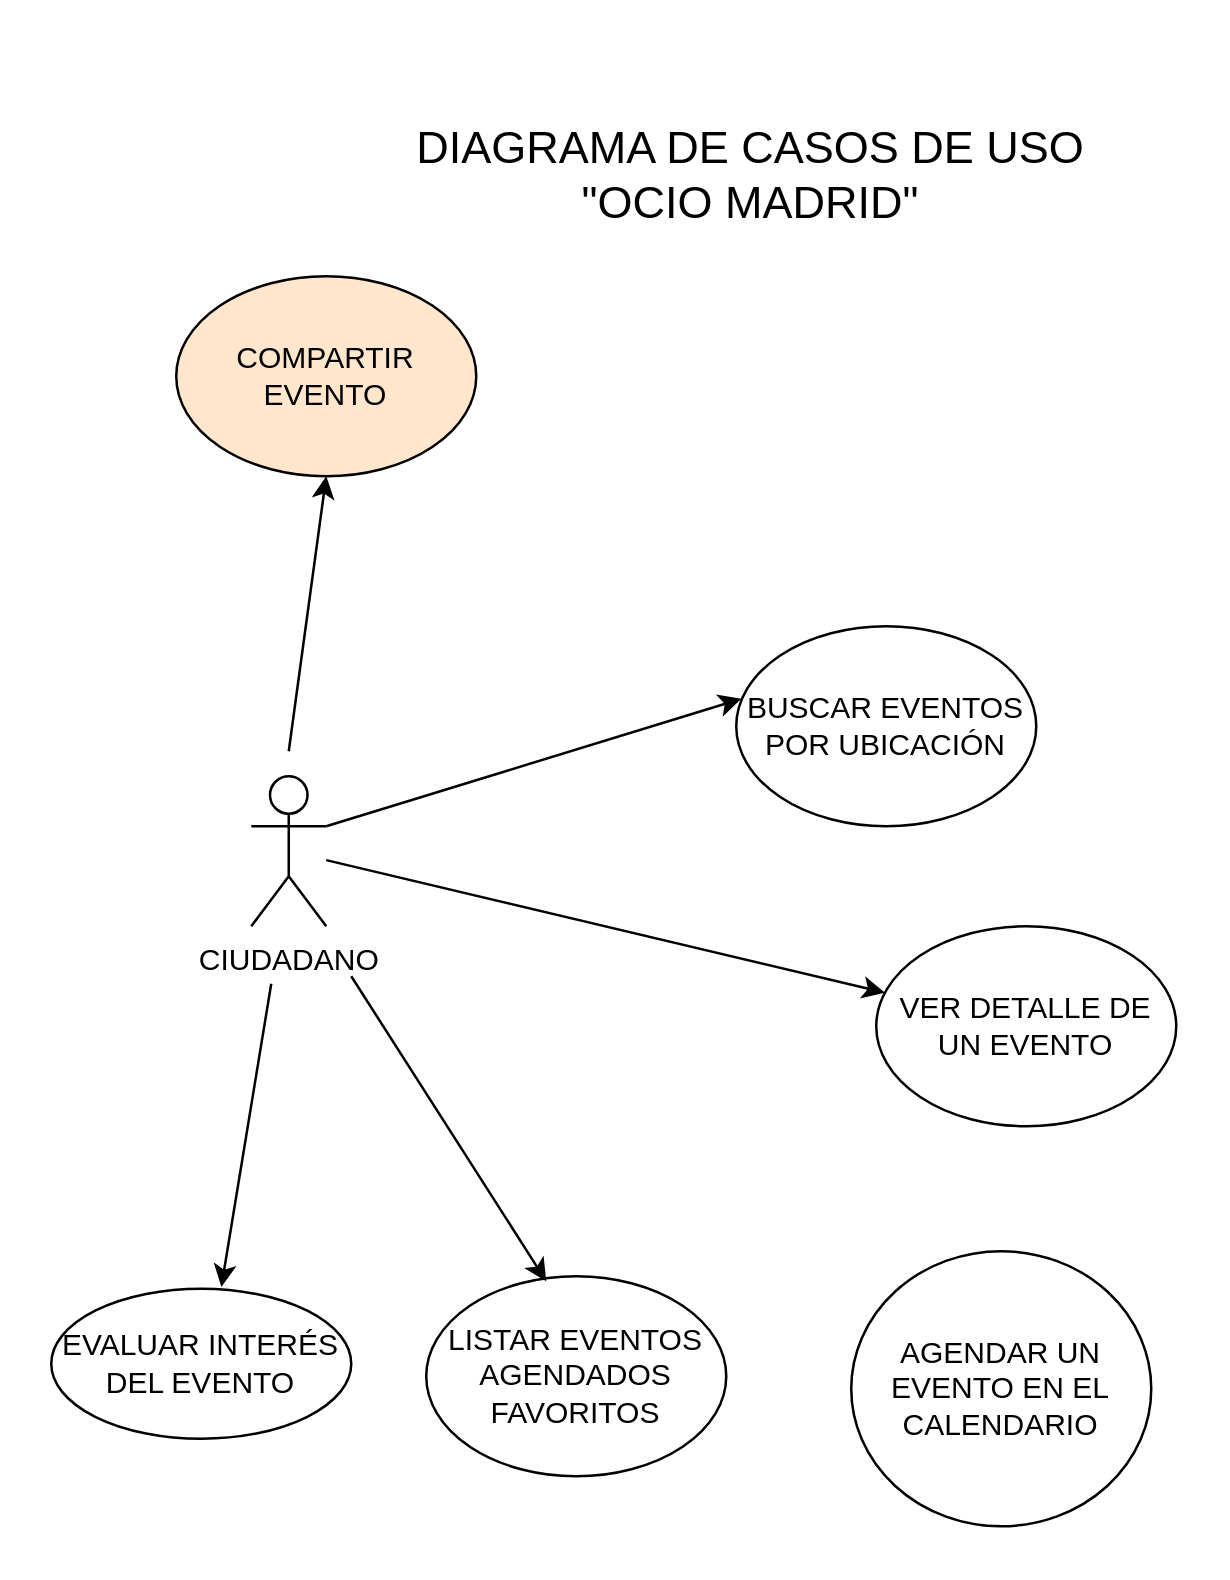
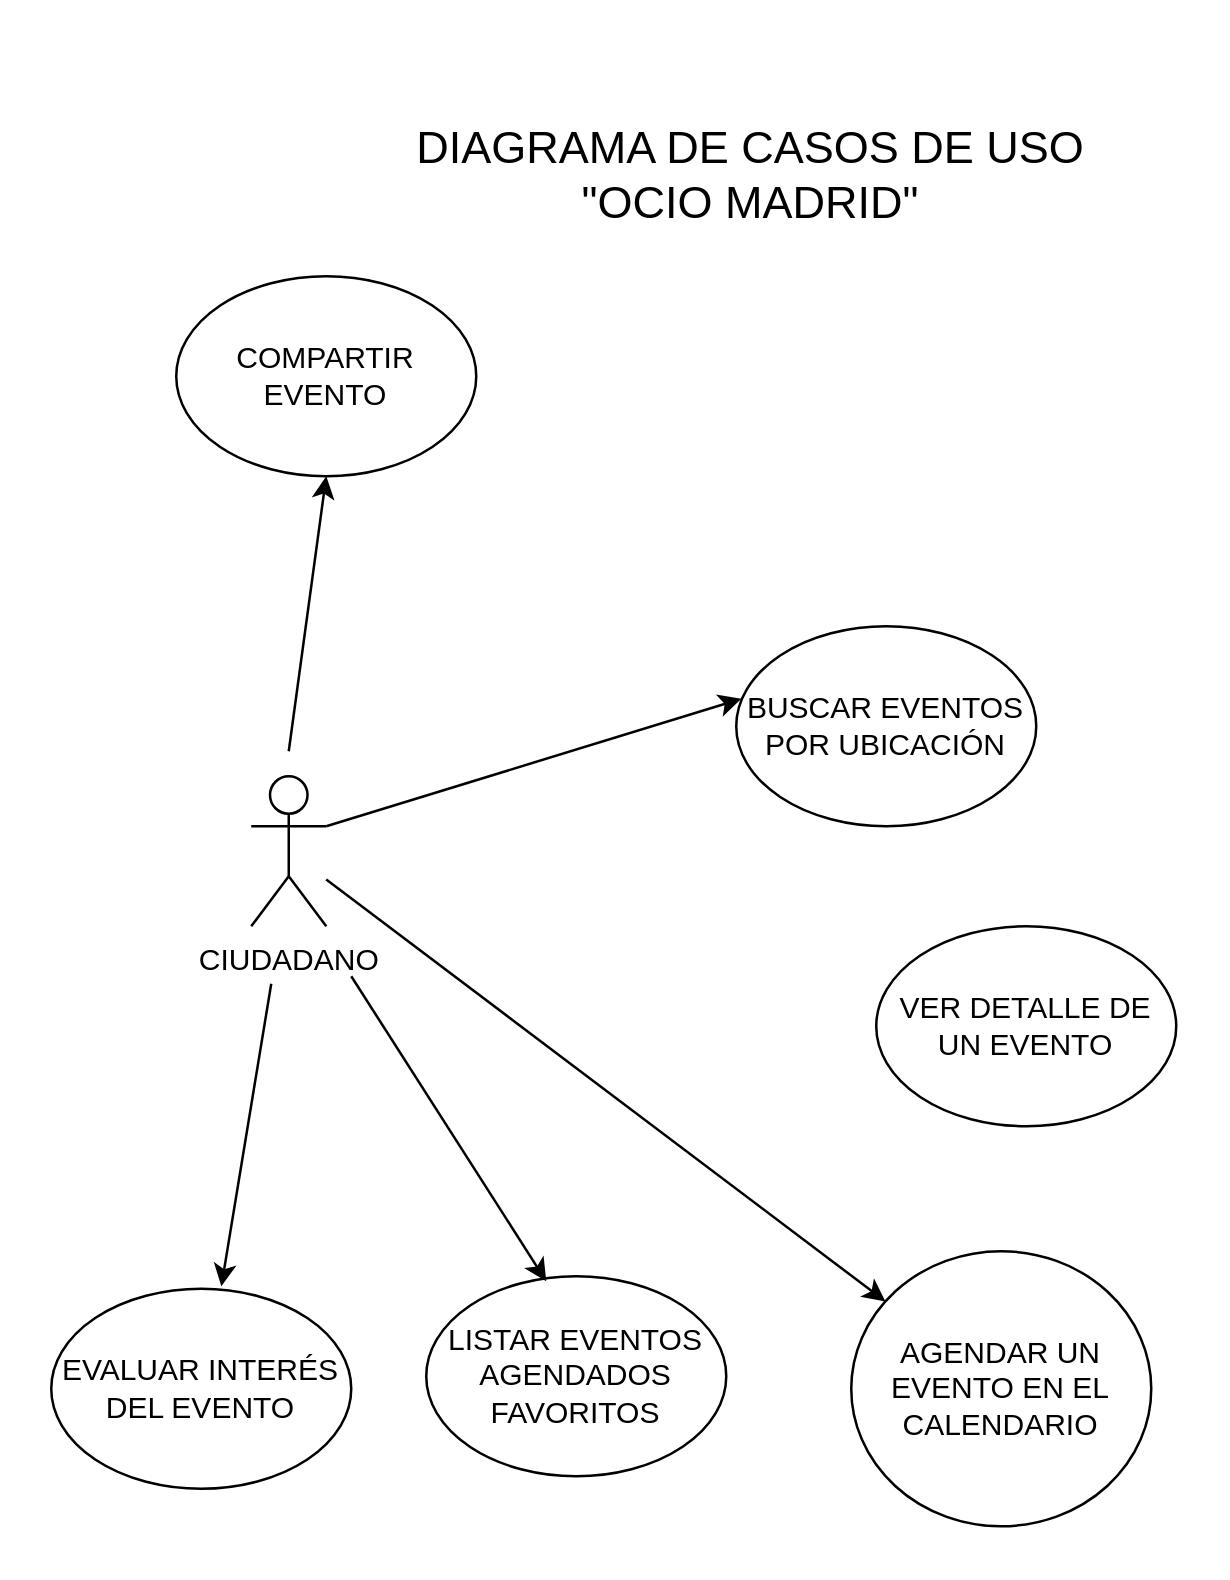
(326, 376) -> (326, 376)
(598, 925) -> none
none -> (599, 1086)
(201, 1364) -> (201, 1389)
